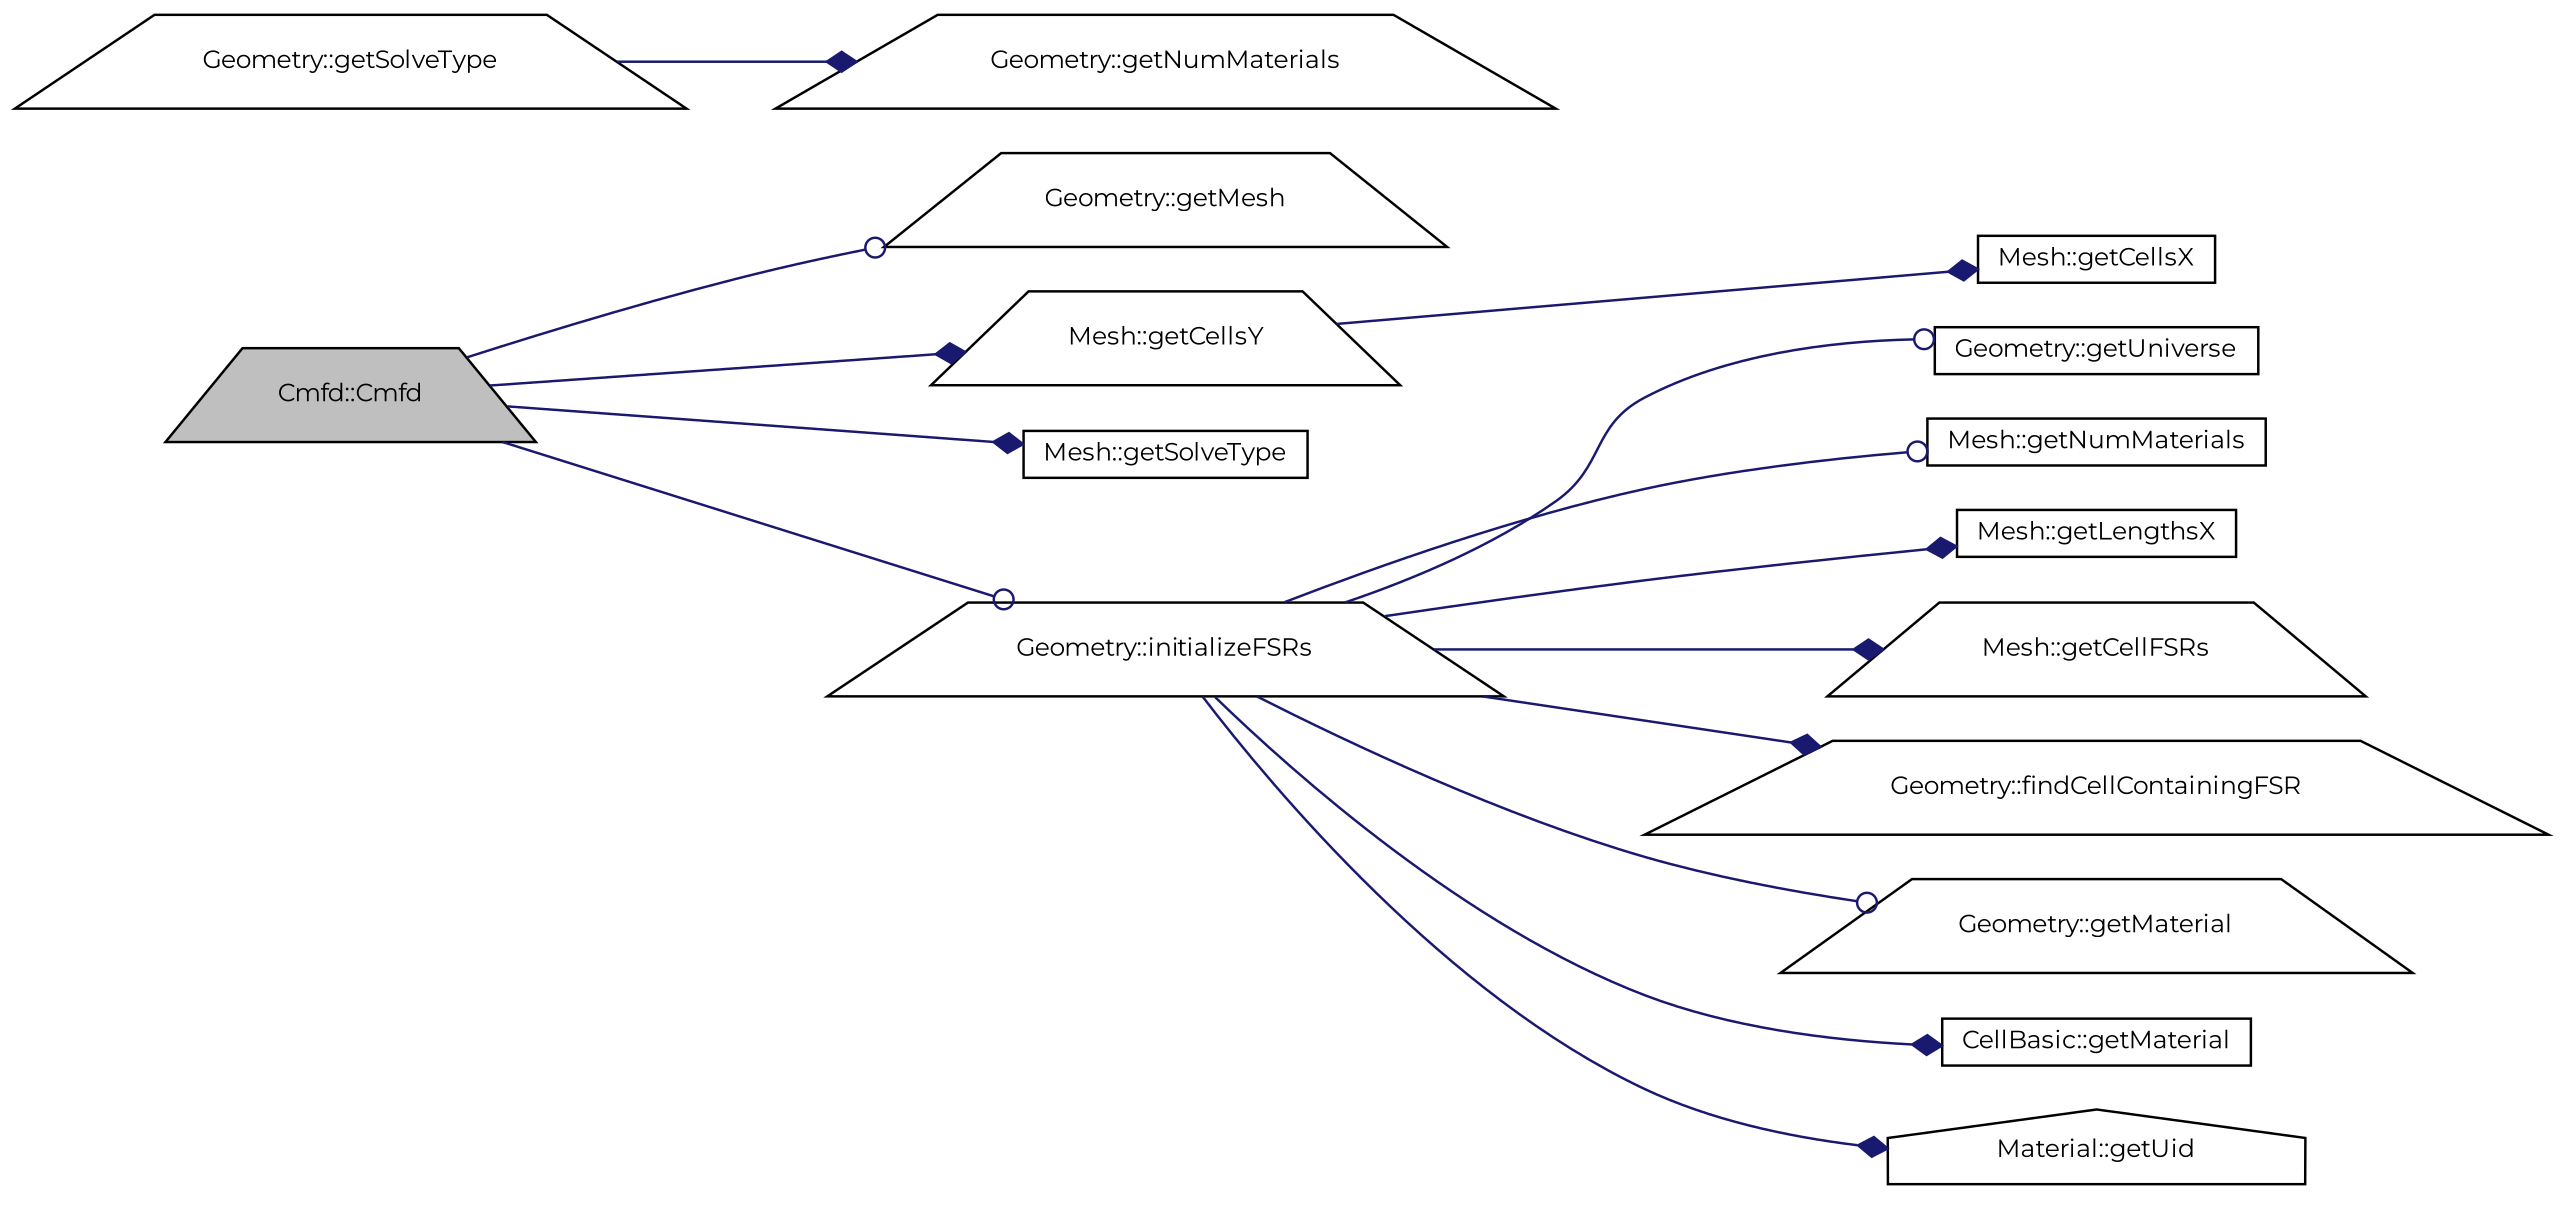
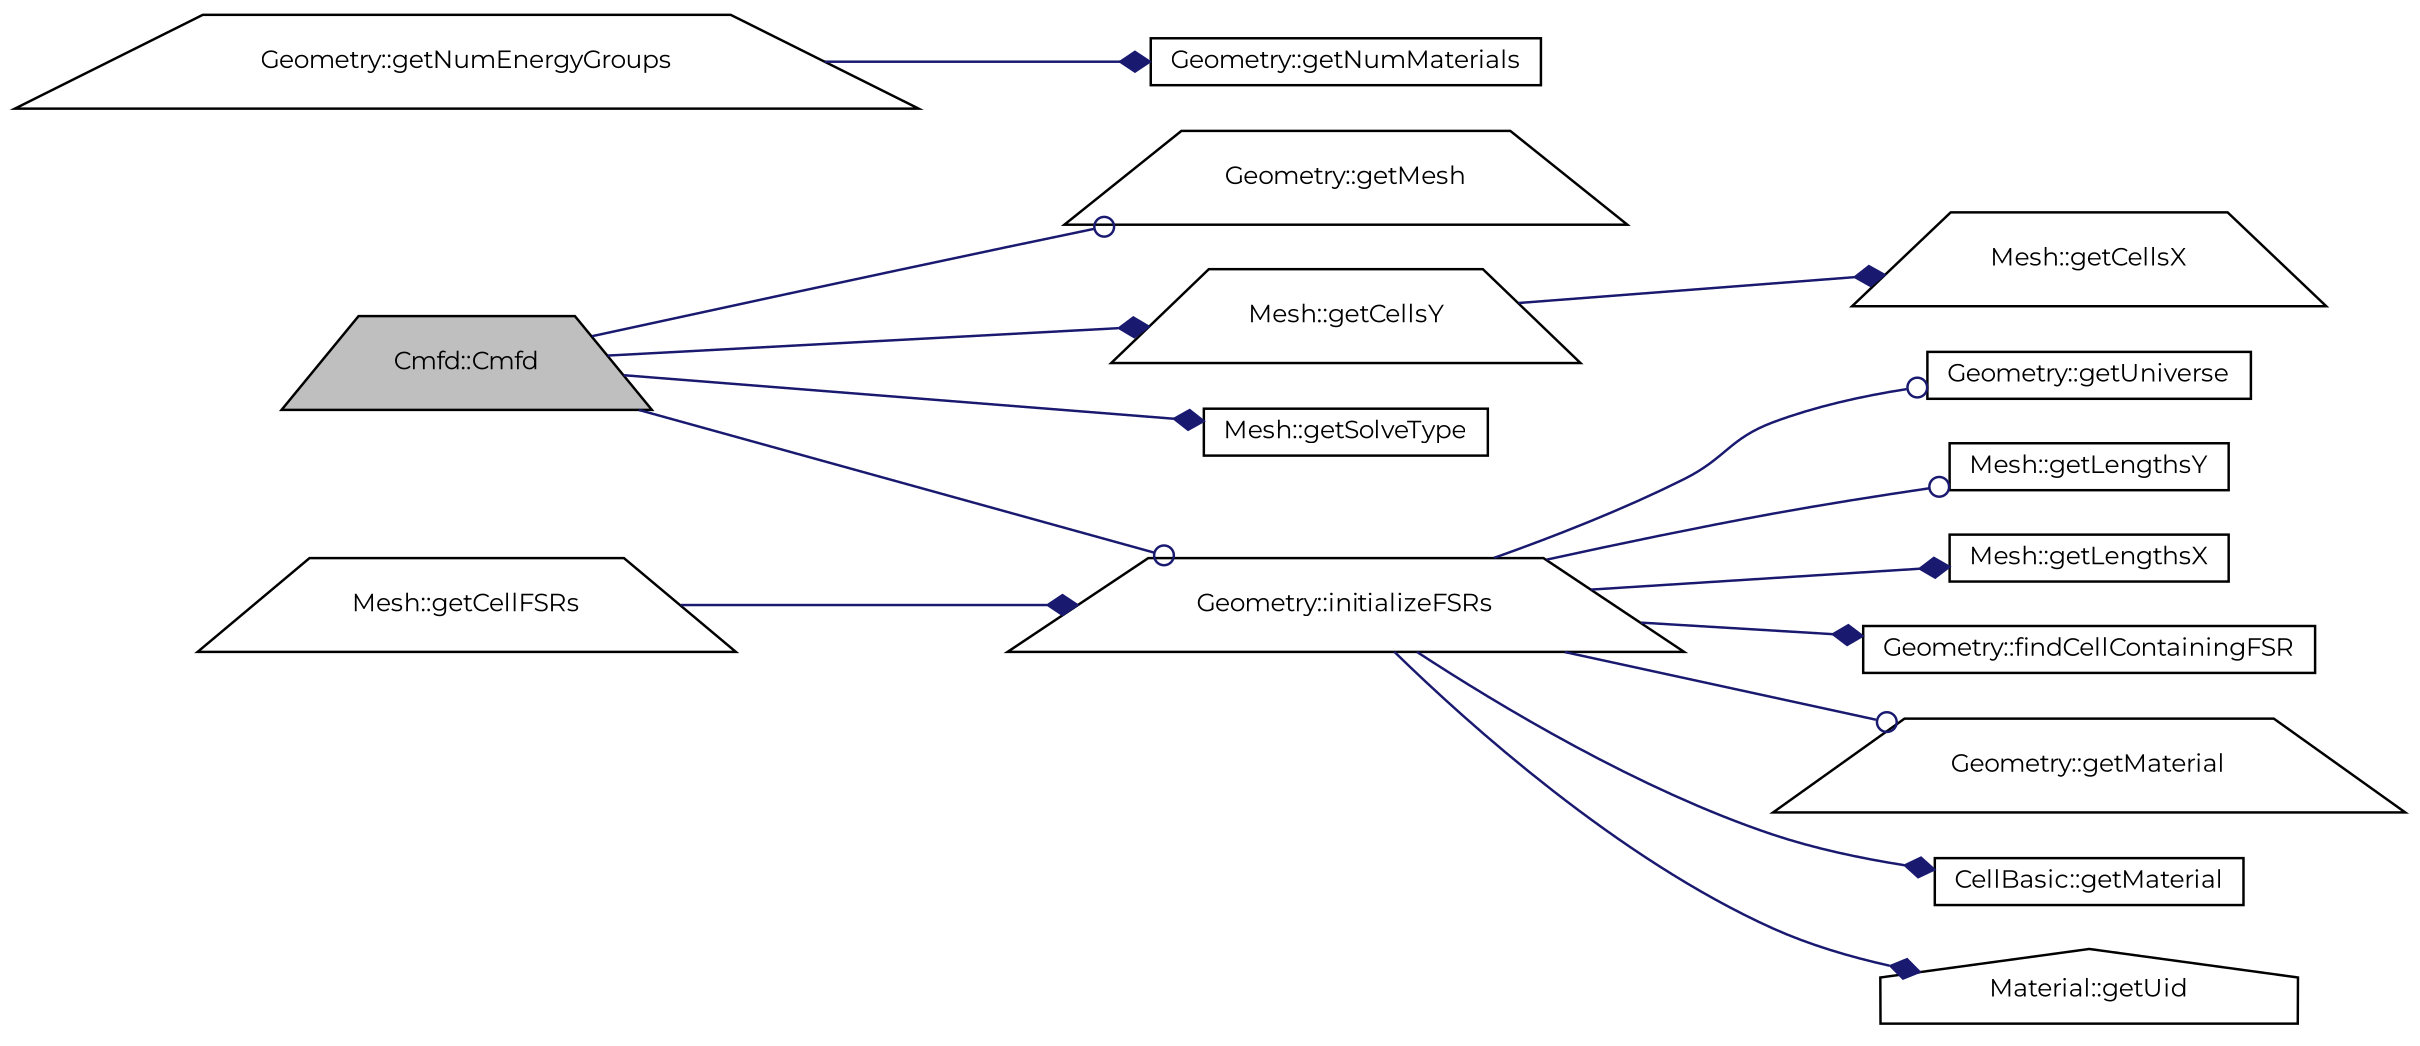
(351, 62) -> (467, 62)
(1166, 62) -> (1346, 62)
(2097, 259) -> (2089, 259)
(2097, 442) -> (2089, 467)
(1644, 649) -> (864, 605)
(2097, 788) -> (2089, 649)
